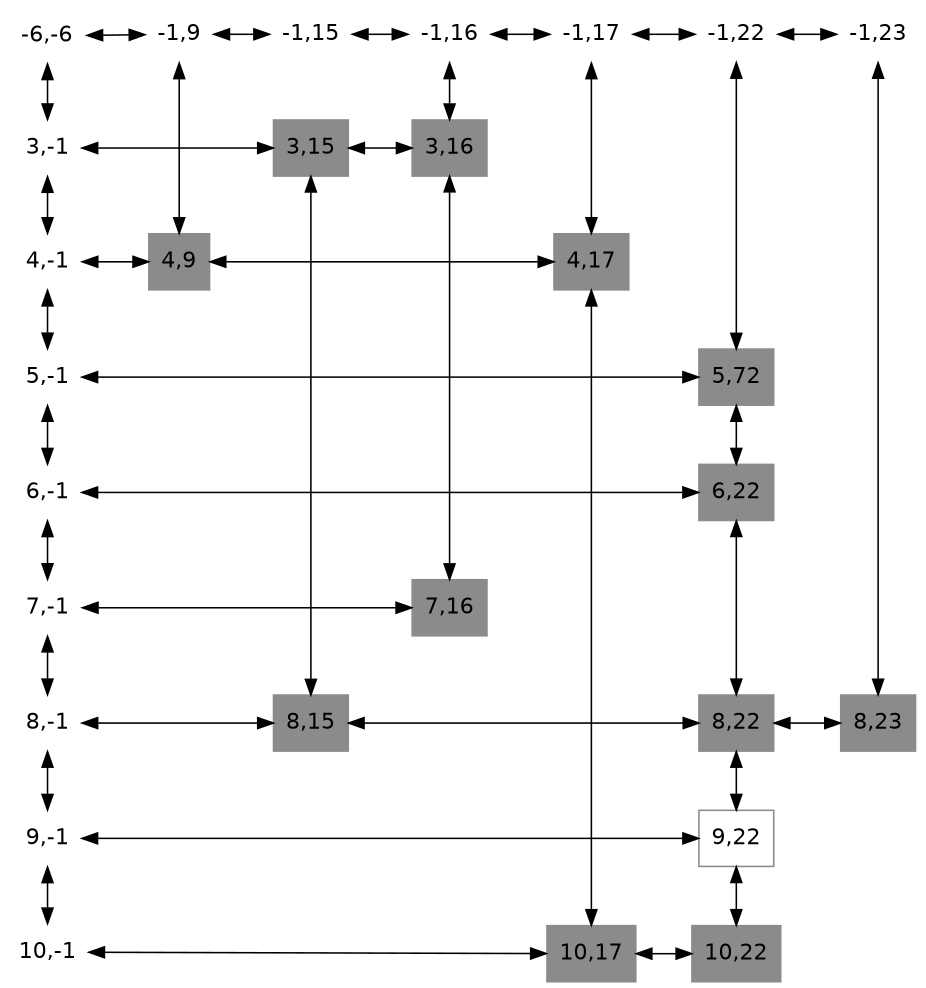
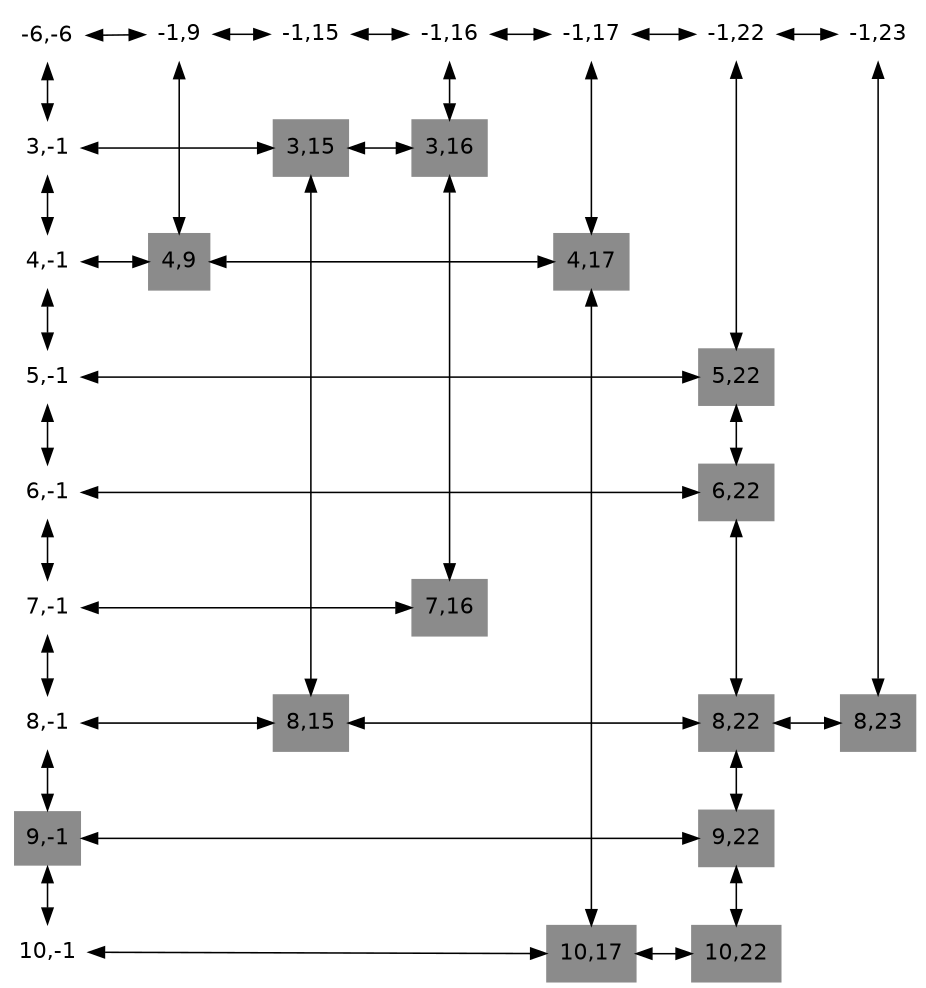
(736, 377) -> (736, 377)
(48, 838) -> (48, 838)
(736, 838) -> (736, 838)
